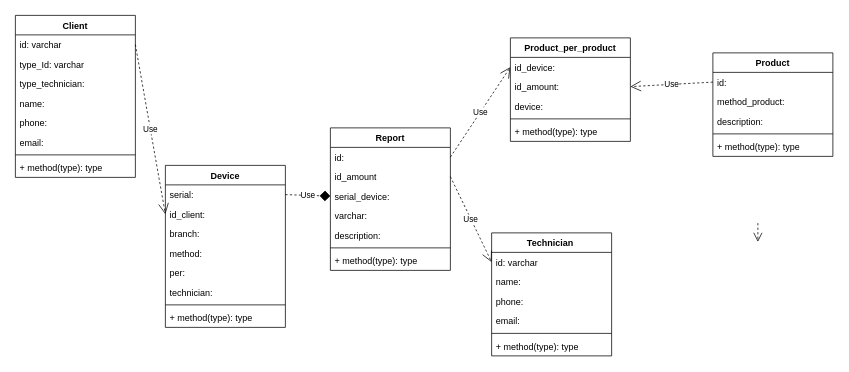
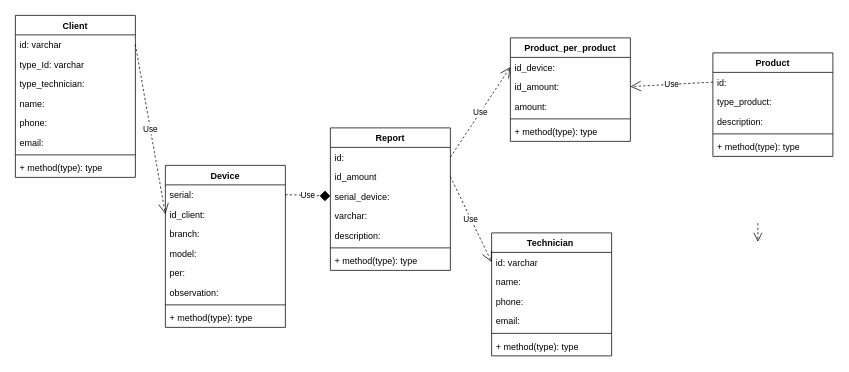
(754, 103) -> (749, 103)
(530, 107) -> (531, 107)
(186, 254) -> (183, 254)
(194, 293) -> (198, 293)
